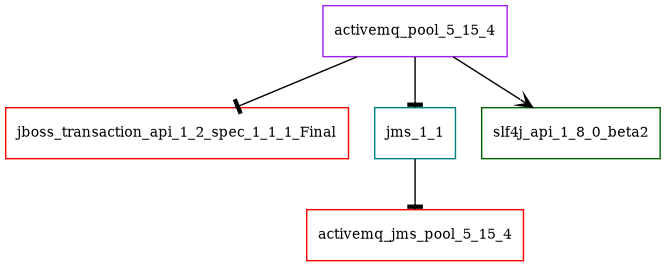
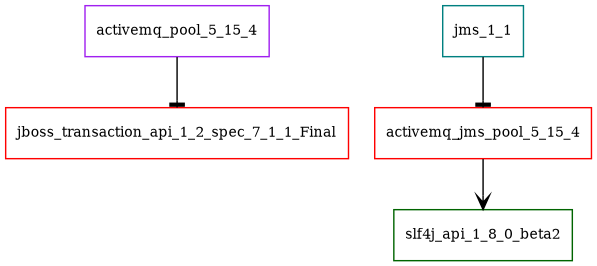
(487, 78) -> (483, 177)
(415, 79) -> none
(177, 133) -> (177, 133)
